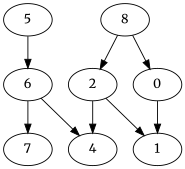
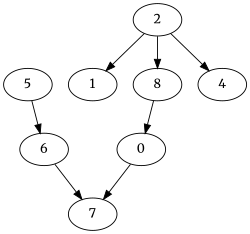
(111, 48) -> (157, 48)
(157, 113) -> (120, 178)
(57, 114) -> none
